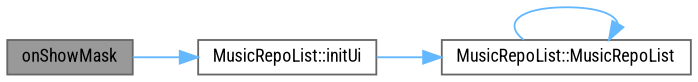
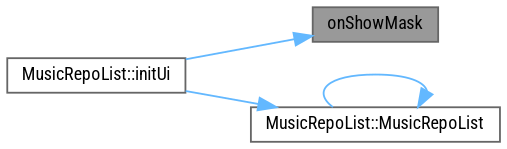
(156, 57) -> (240, 49)
